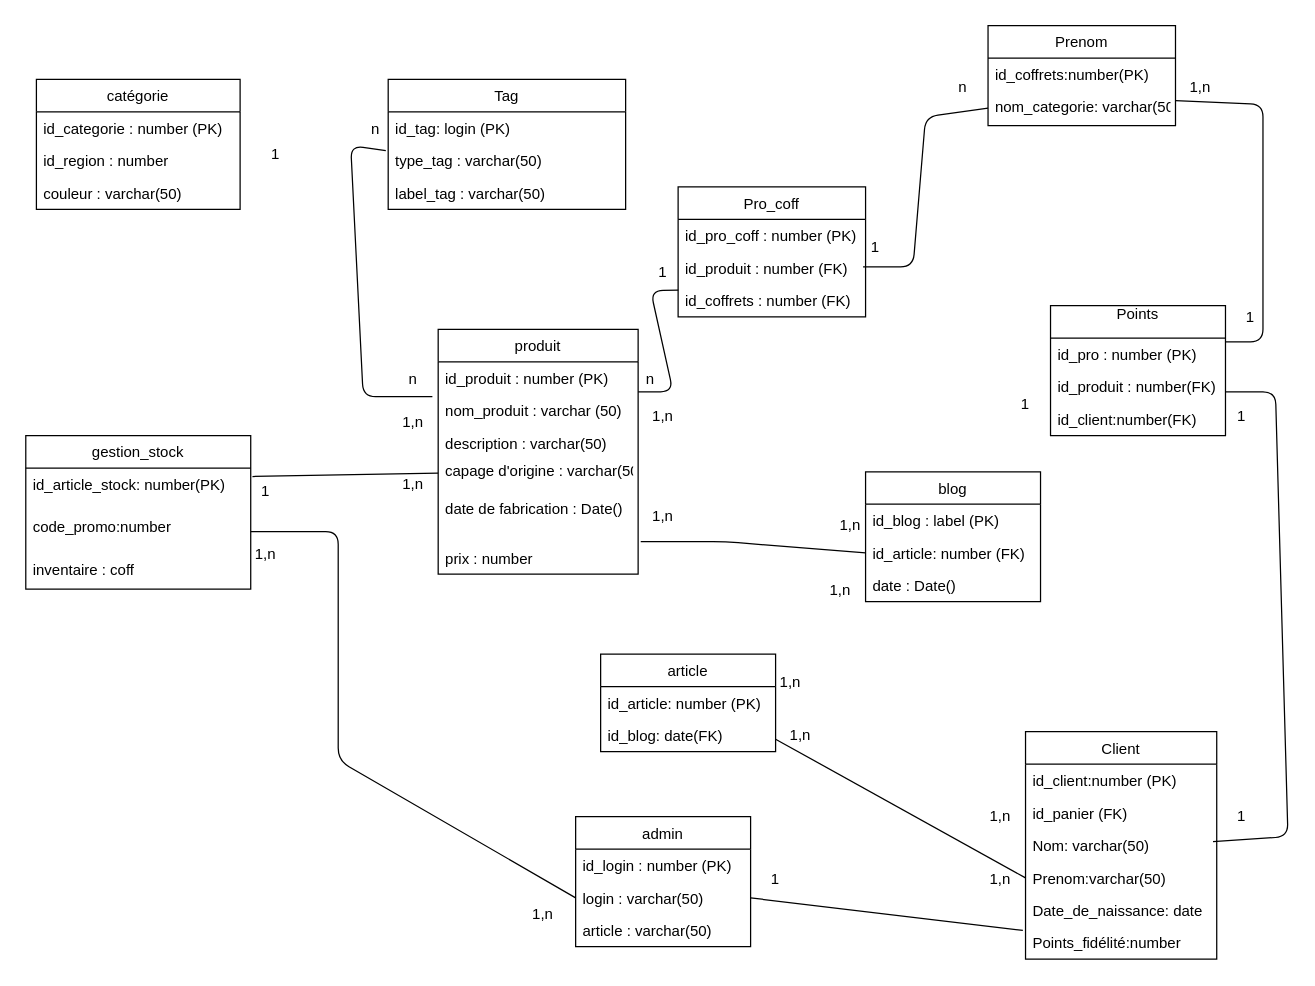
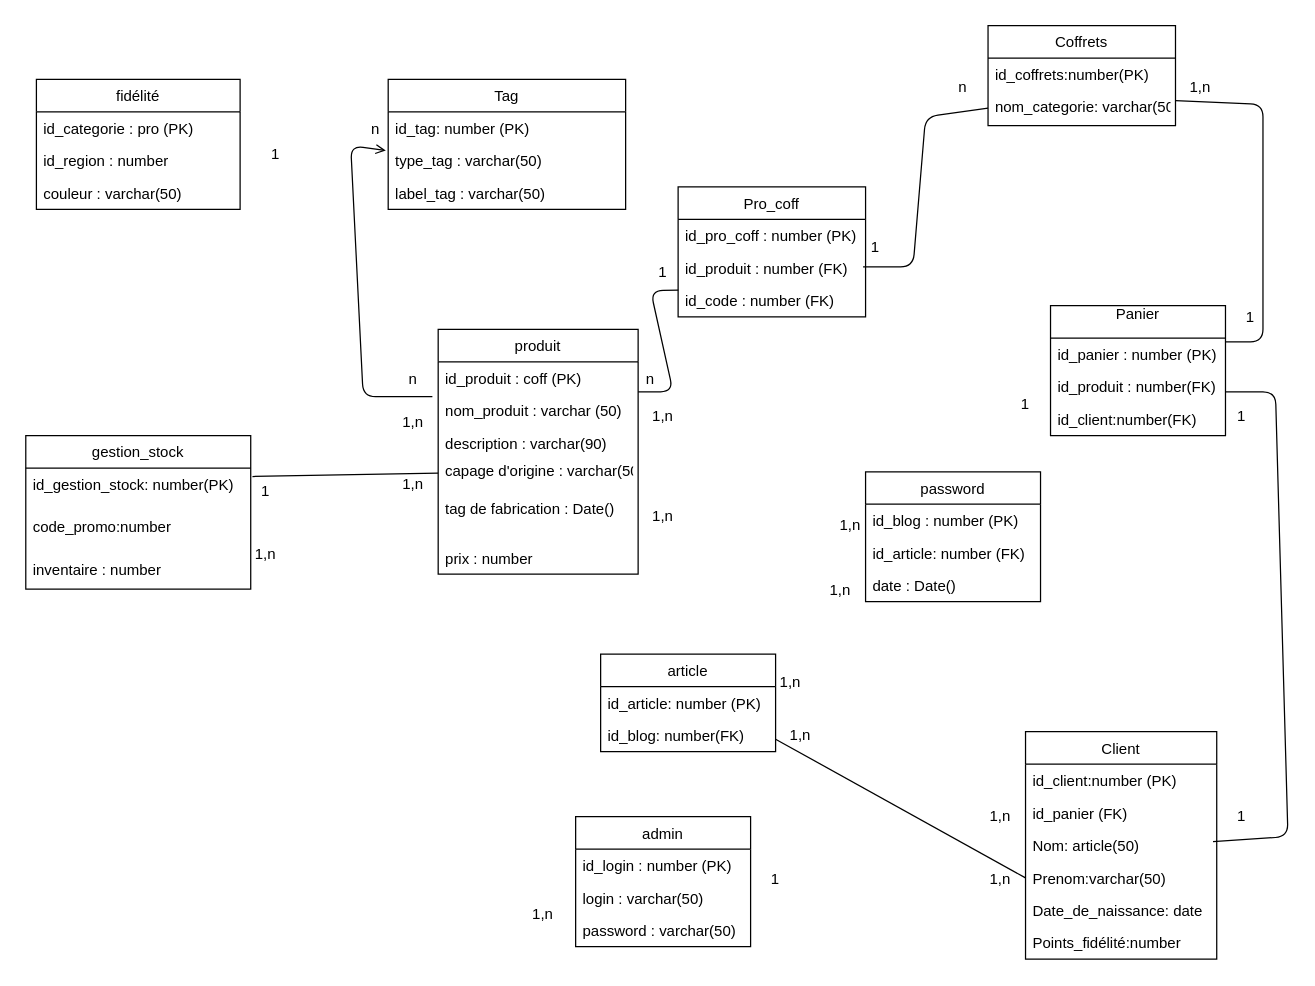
(1081, 43) -> (1081, 43)
(138, 96) -> (138, 96)
(141, 129) -> (128, 129)
(459, 129) -> (467, 129)
(382, 150) -> (380, 150)
(780, 301) -> (763, 301)
(1138, 314) -> (1138, 314)
(1132, 355) -> (1142, 355)
(534, 379) -> (526, 379)
(540, 444) -> (540, 444)
(140, 485) -> (142, 485)
(953, 489) -> (953, 489)
(549, 509) -> (545, 509)
(941, 521) -> (949, 521)
(754, 544) -> none
(94, 570) -> (103, 570)
(671, 736) -> (680, 736)
(338, 742) -> none
(1096, 846) -> (1092, 846)
(888, 914) -> none
(661, 931) -> (669, 931)
